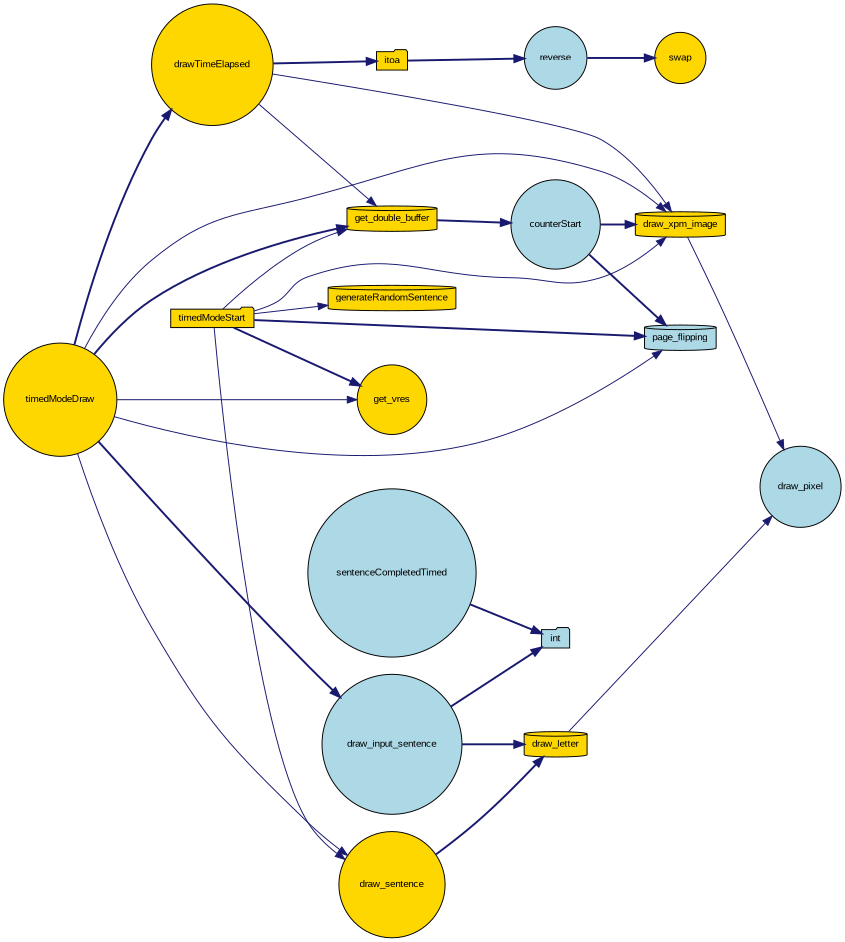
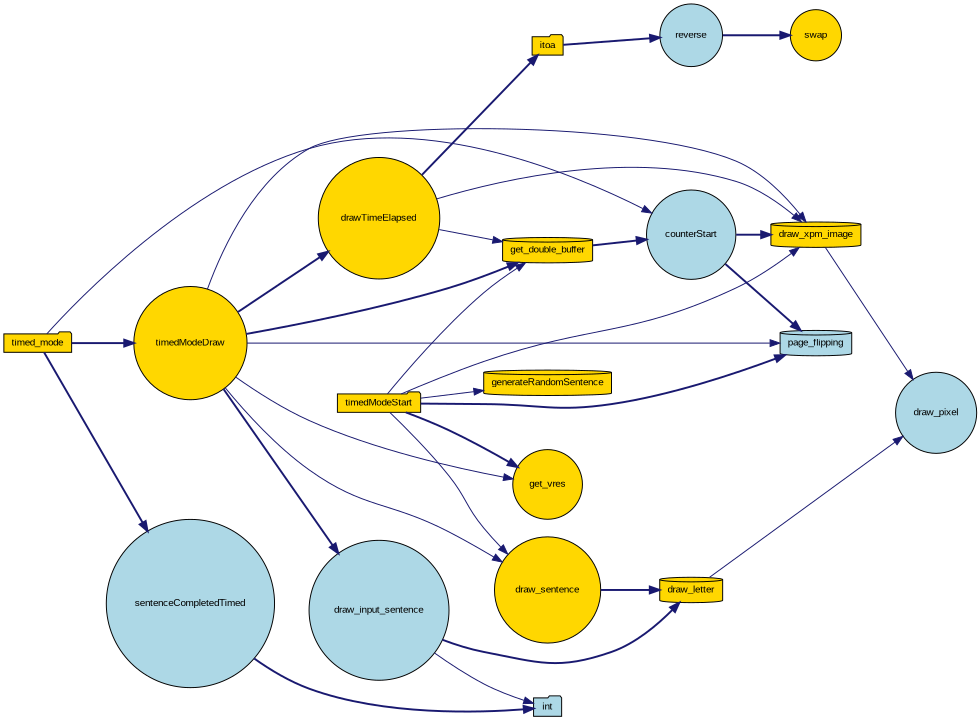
none -> (38, 343)
(492, 680) -> (477, 680)
